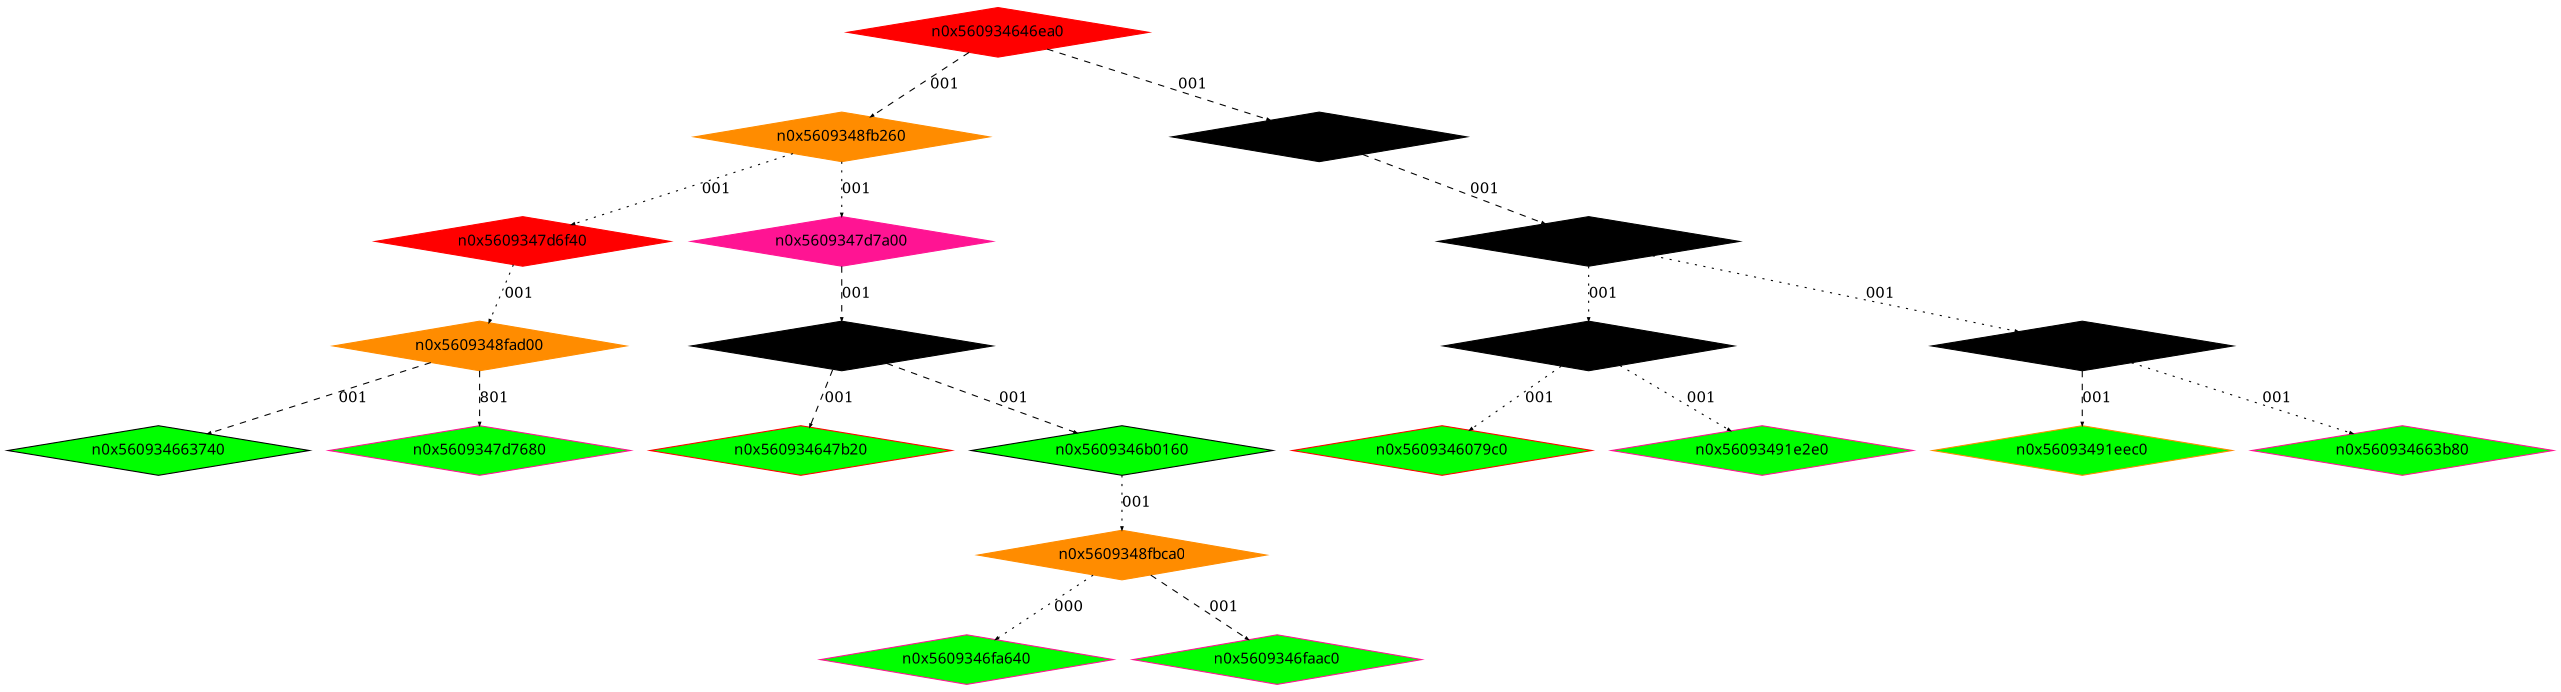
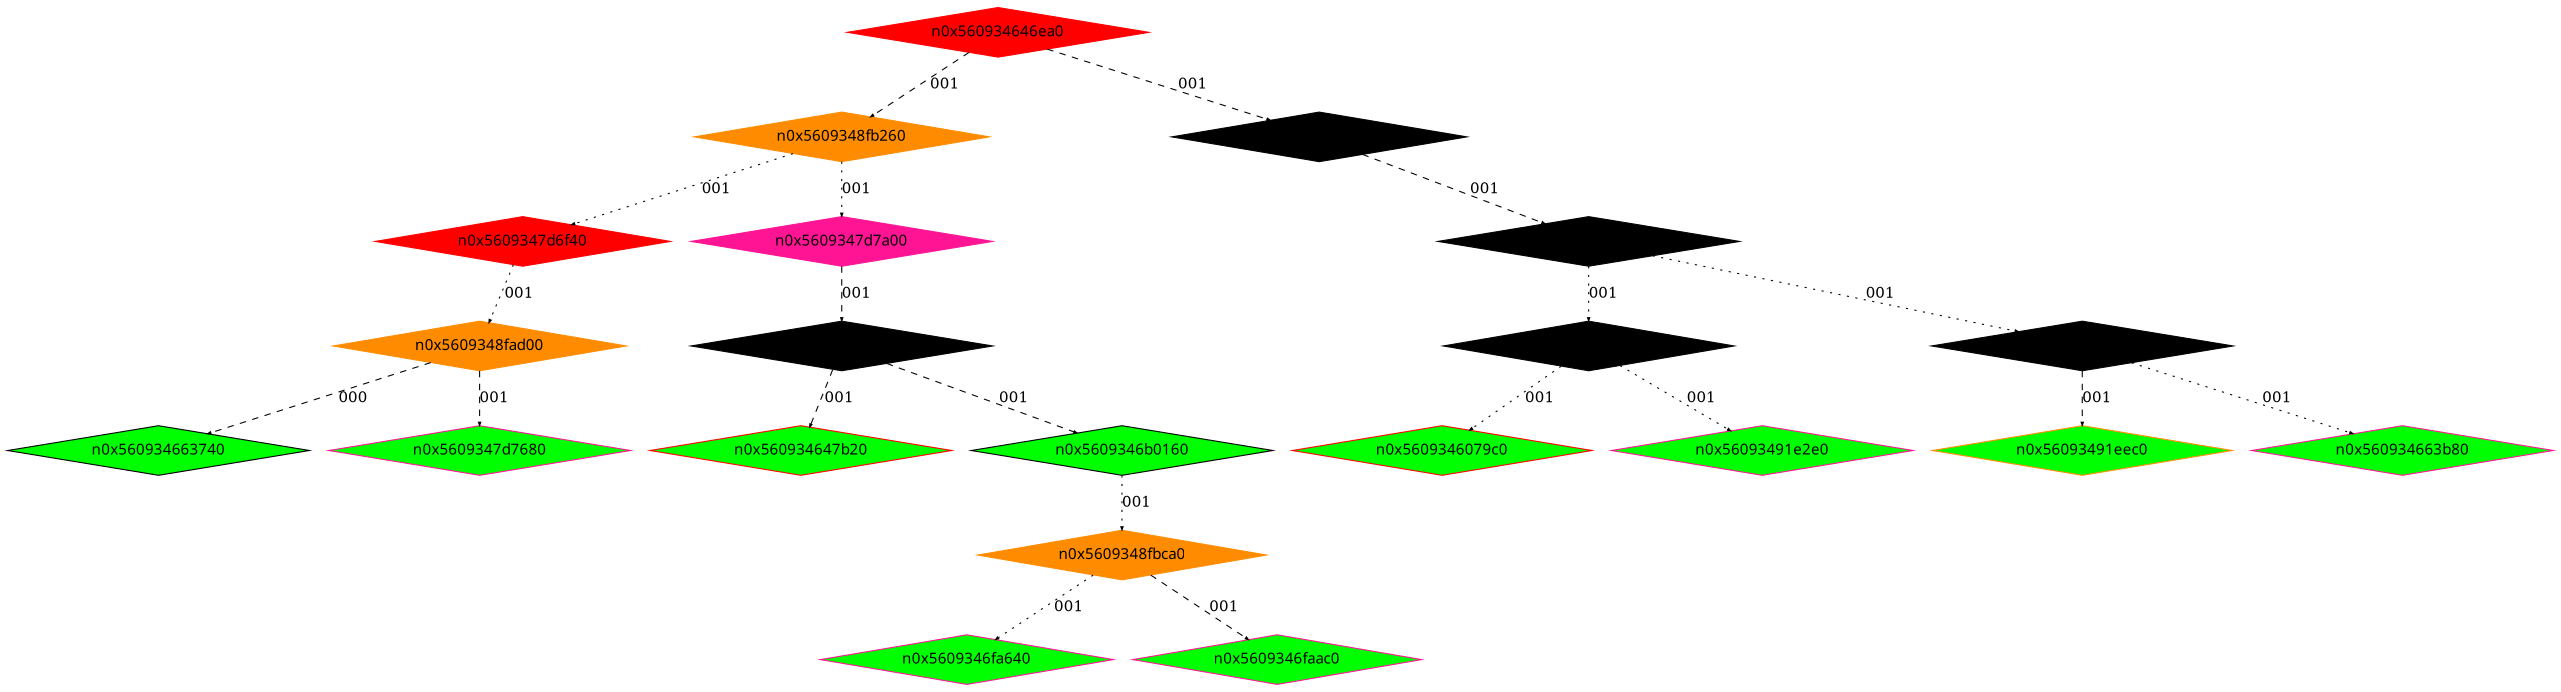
(354, 398) -> (354, 398)
(495, 398) -> (495, 398)
(1069, 607) -> (1069, 607)
